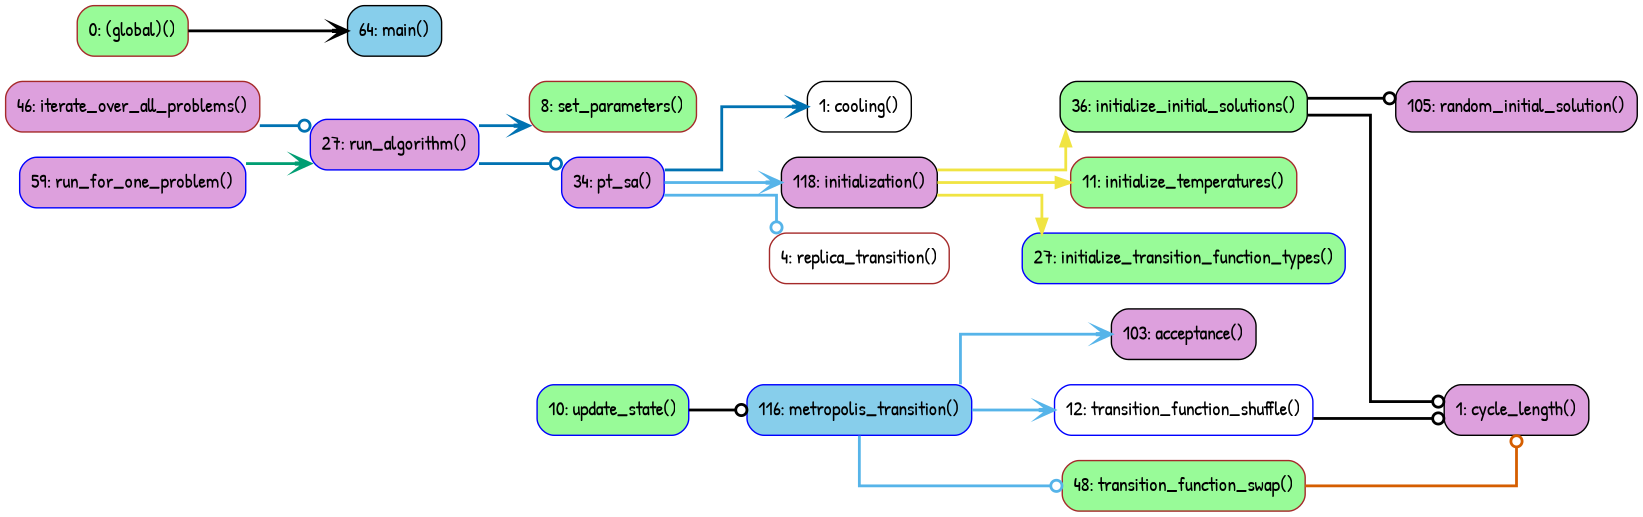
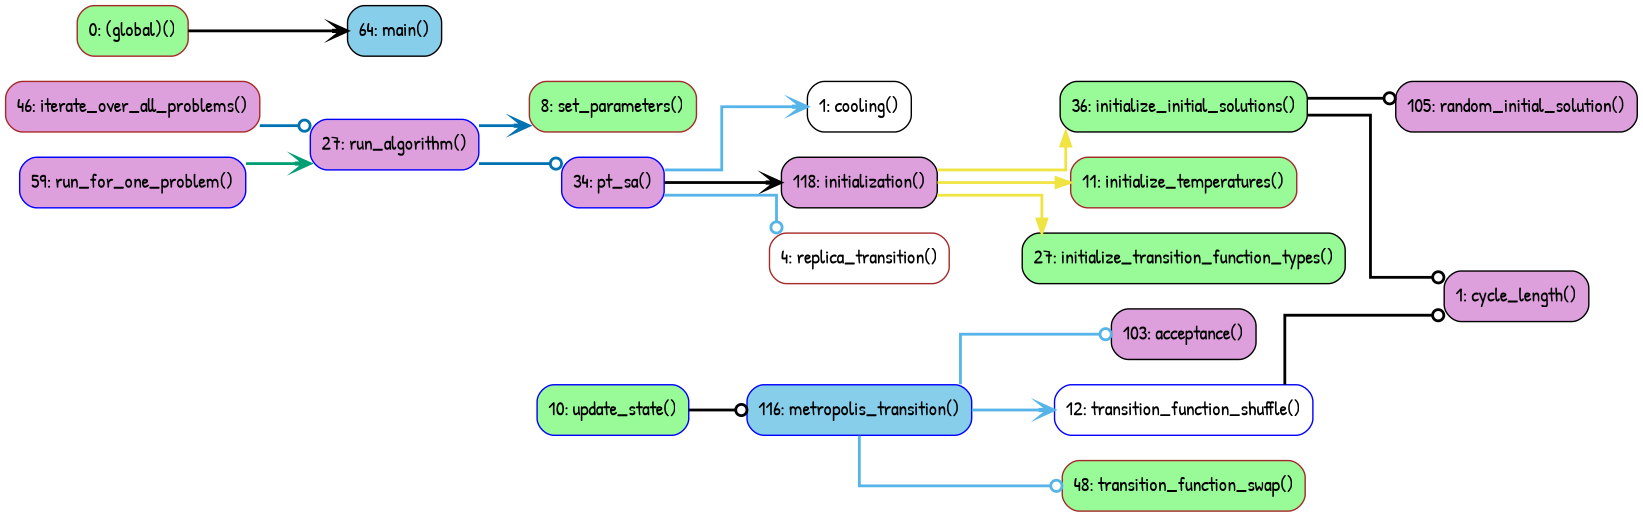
(722, 131) -> (722, 131)
(716, 183) -> (716, 183)
(1184, 258) -> (1184, 258)
(1004, 334) -> (1005, 334)
(1430, 486) -> none
